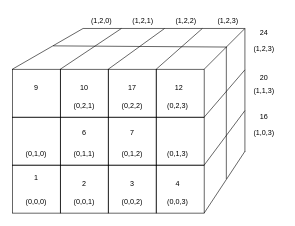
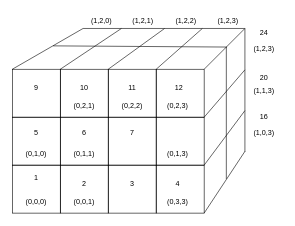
(132, 88) -> (132, 88)
none -> (36, 133)
(132, 154) -> none
(132, 202) -> none
(178, 202) -> (178, 202)
